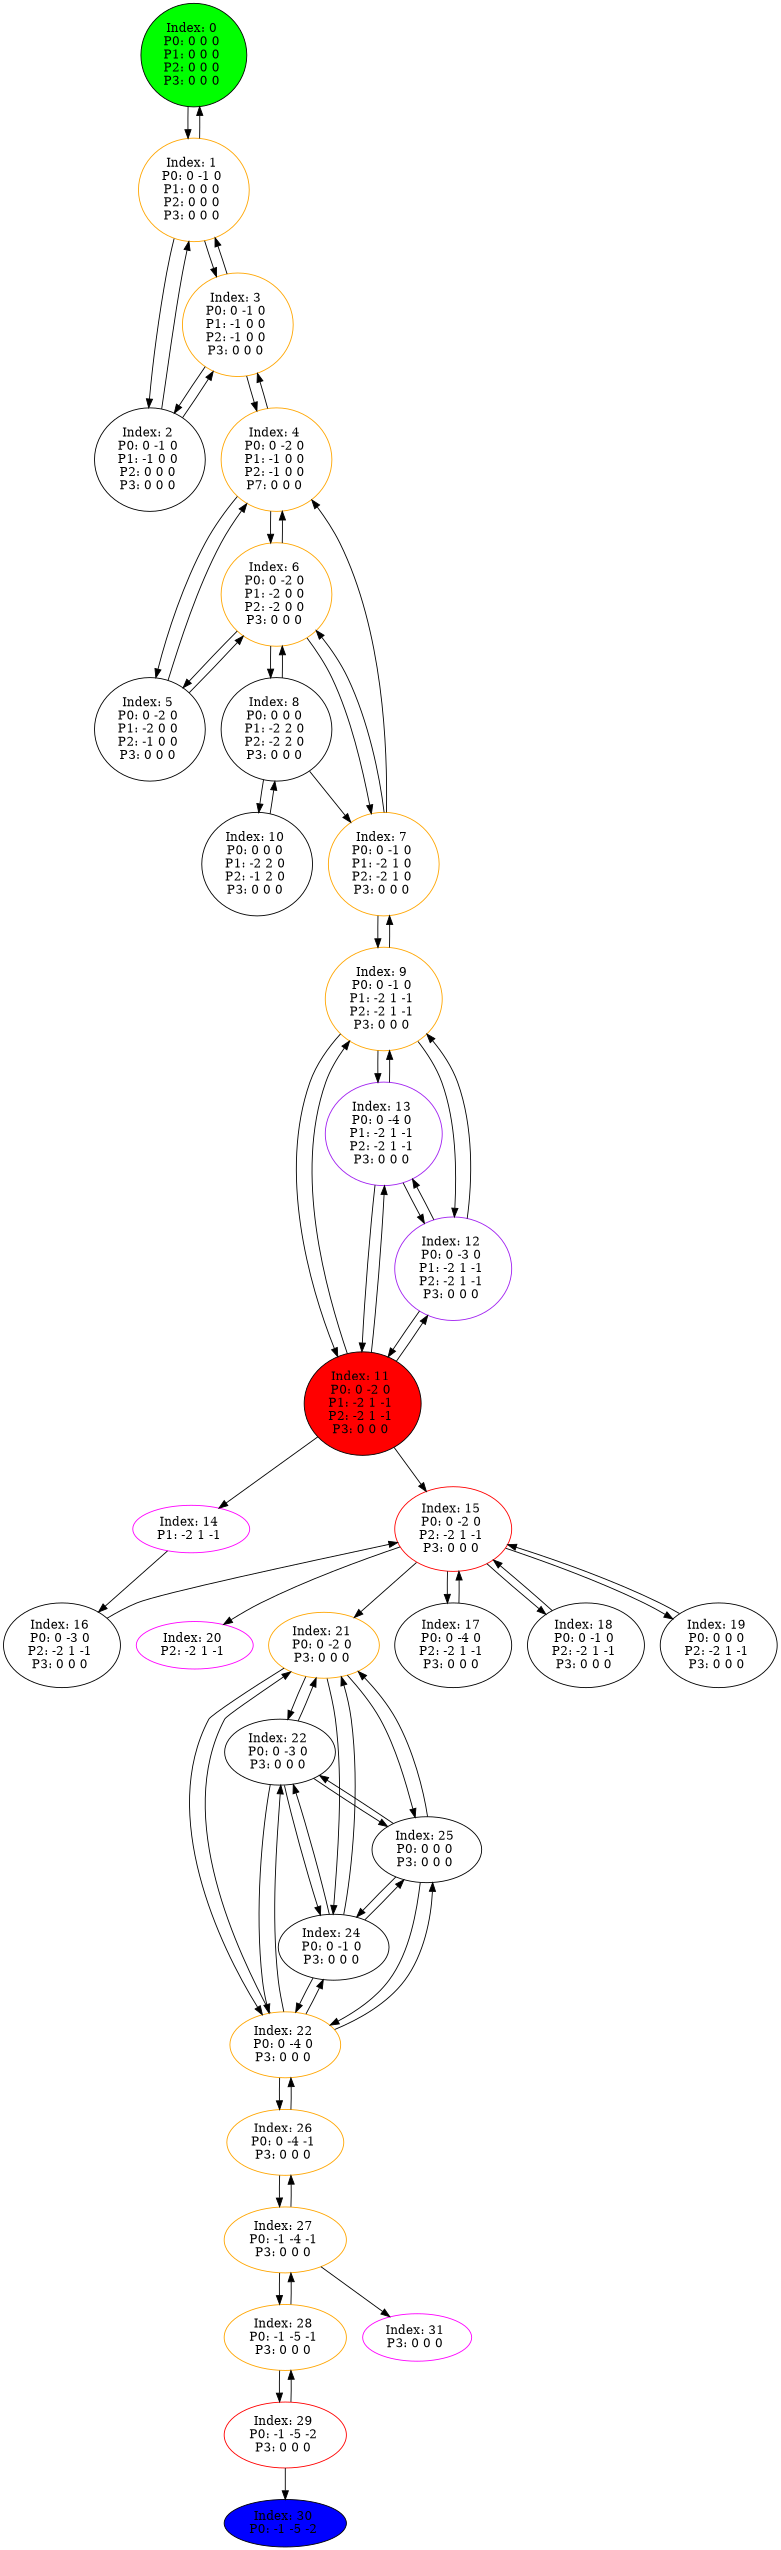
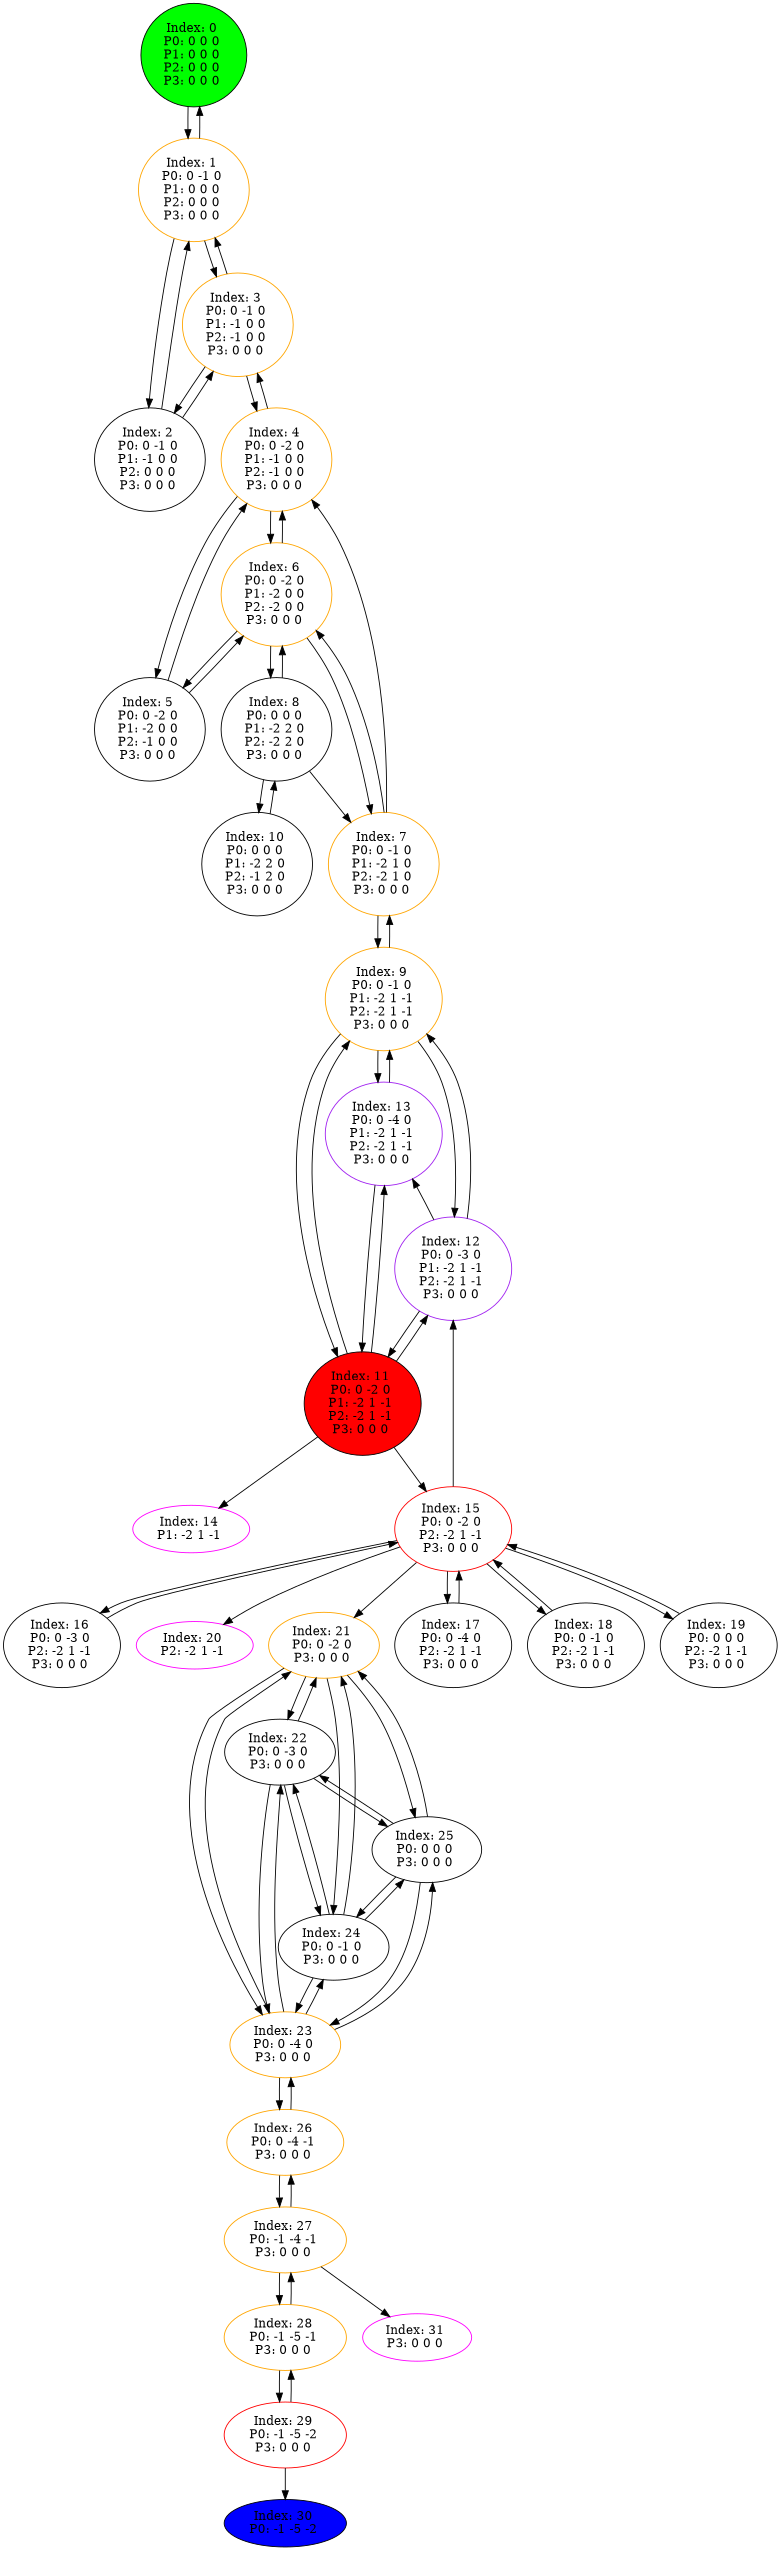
(276, 460) -> (276, 460)
(412, 1199) -> (453, 1408)
(136, 1579) -> (252, 1571)
(285, 2045) -> (285, 2045)
